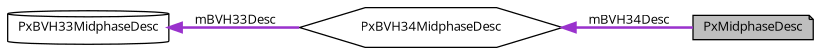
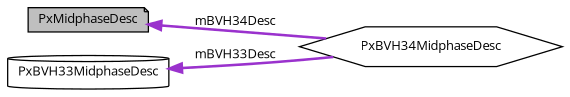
(634, 28) -> (244, 32)
